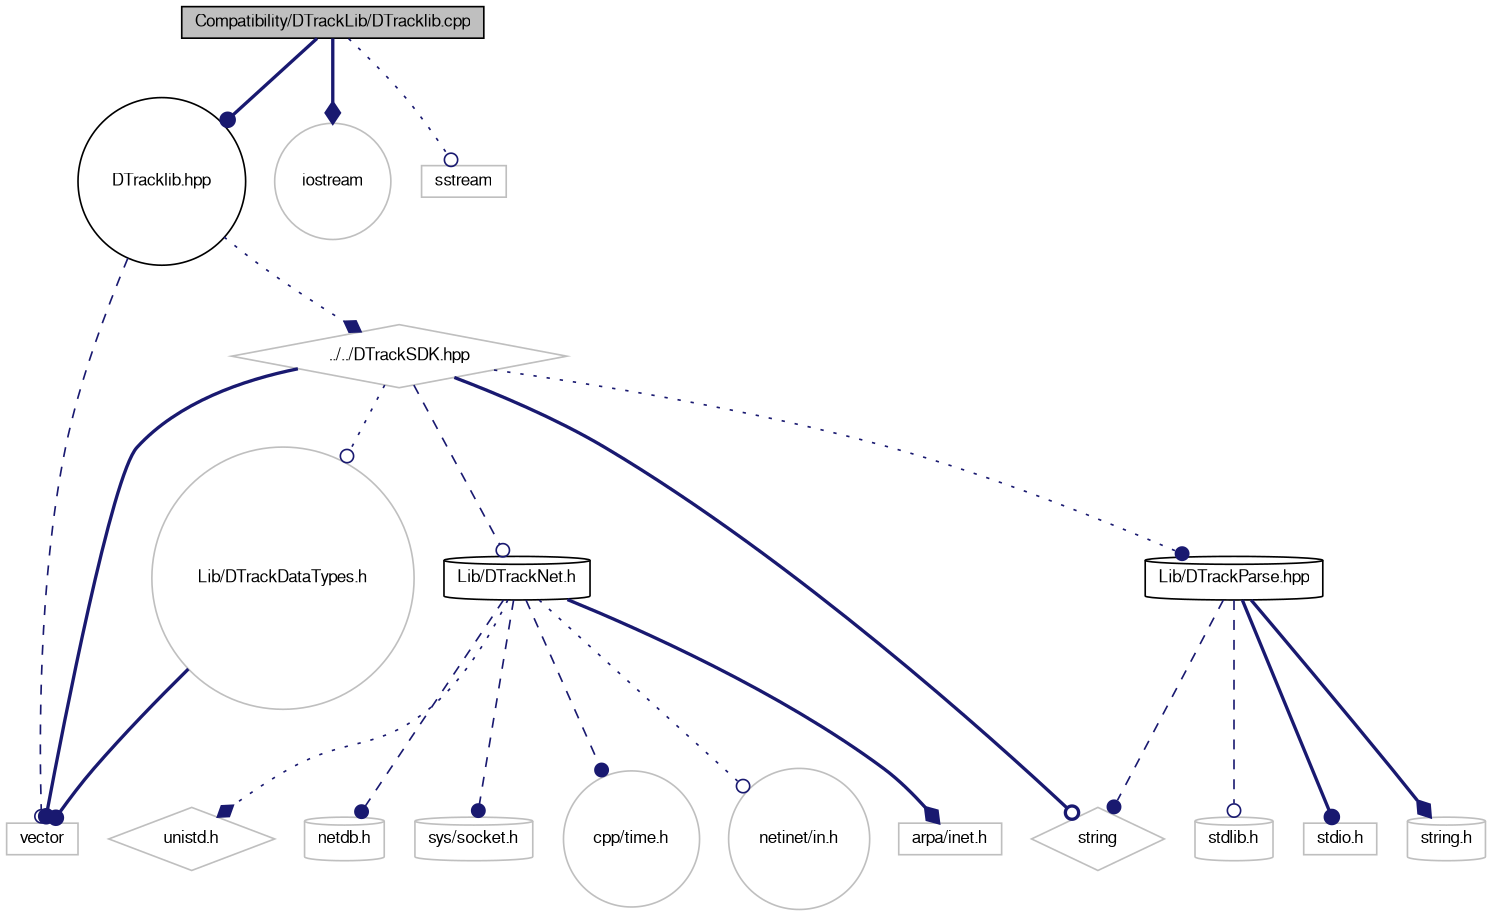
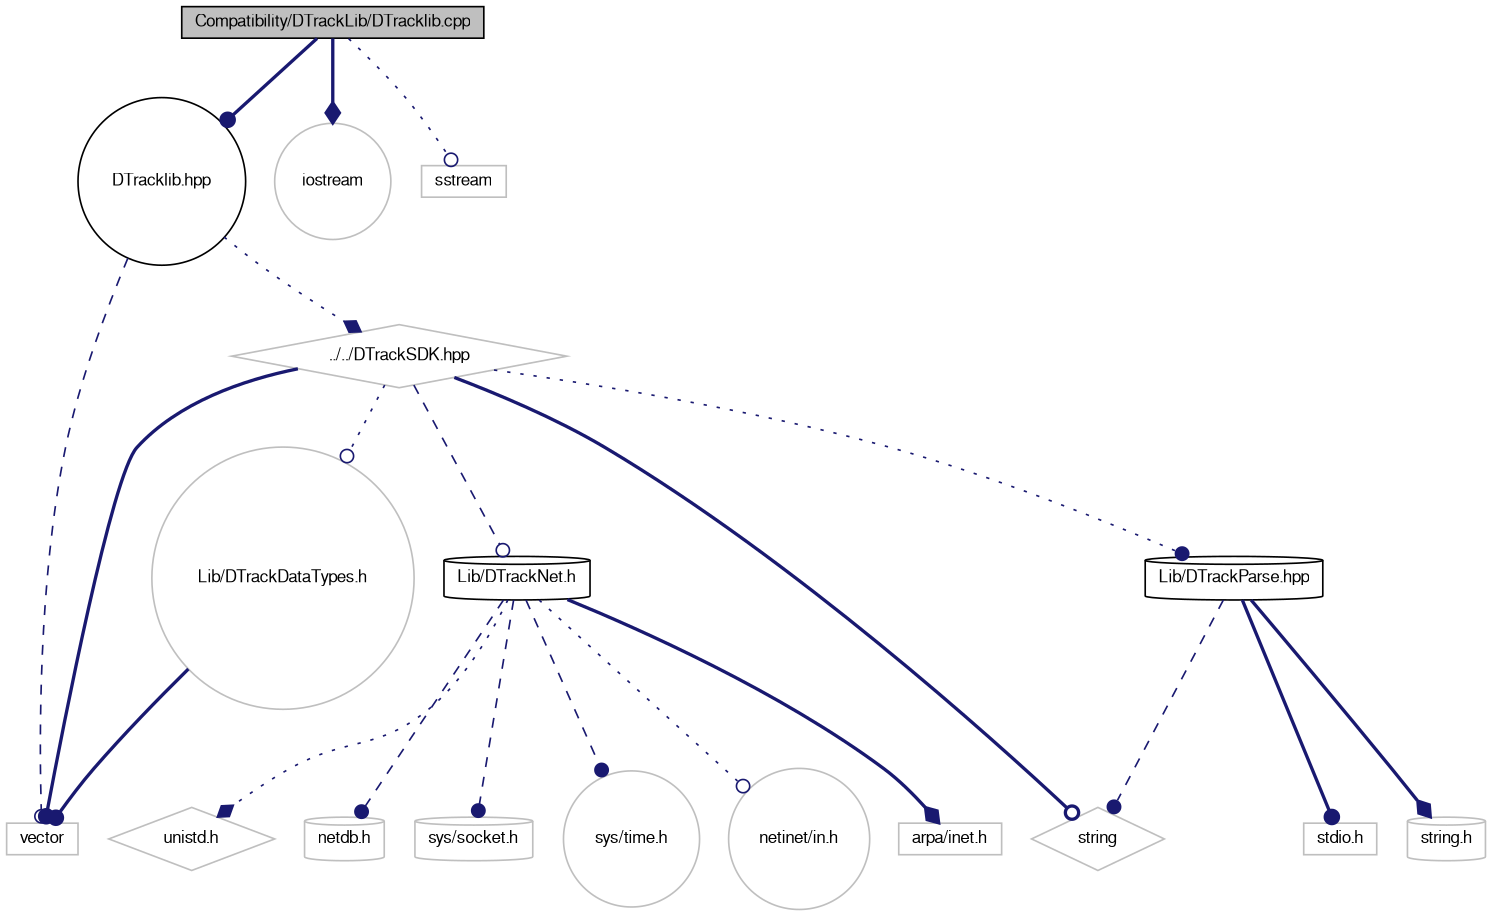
(632, 839) -> (632, 839)
(1234, 839) -> none
